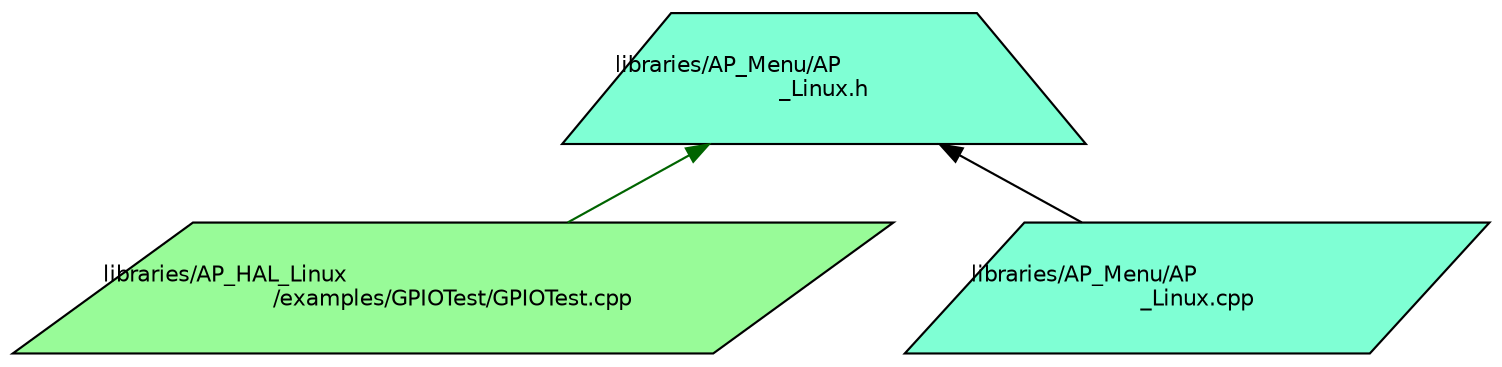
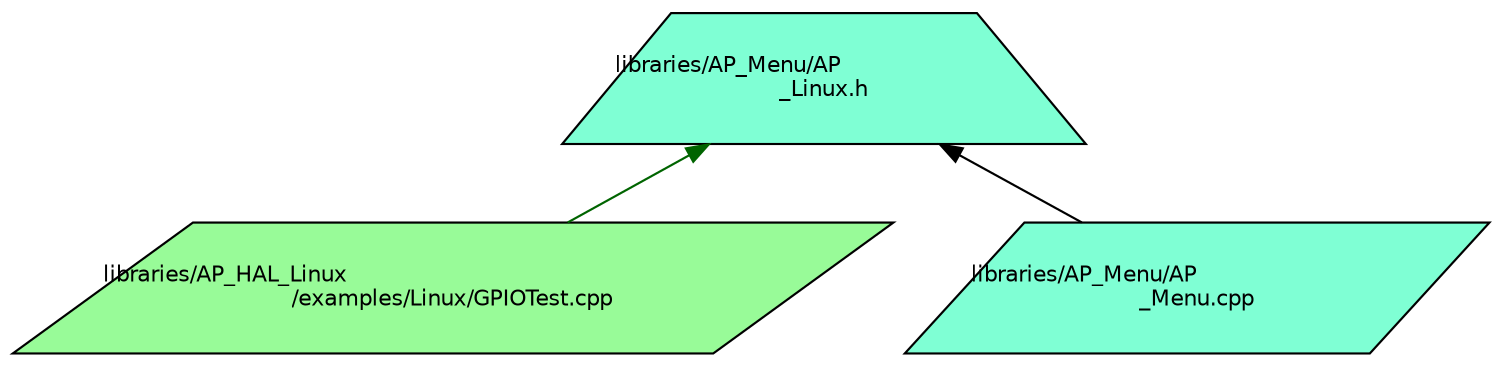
(453, 288) -> (453, 288)
(1197, 288) -> (1197, 288)
